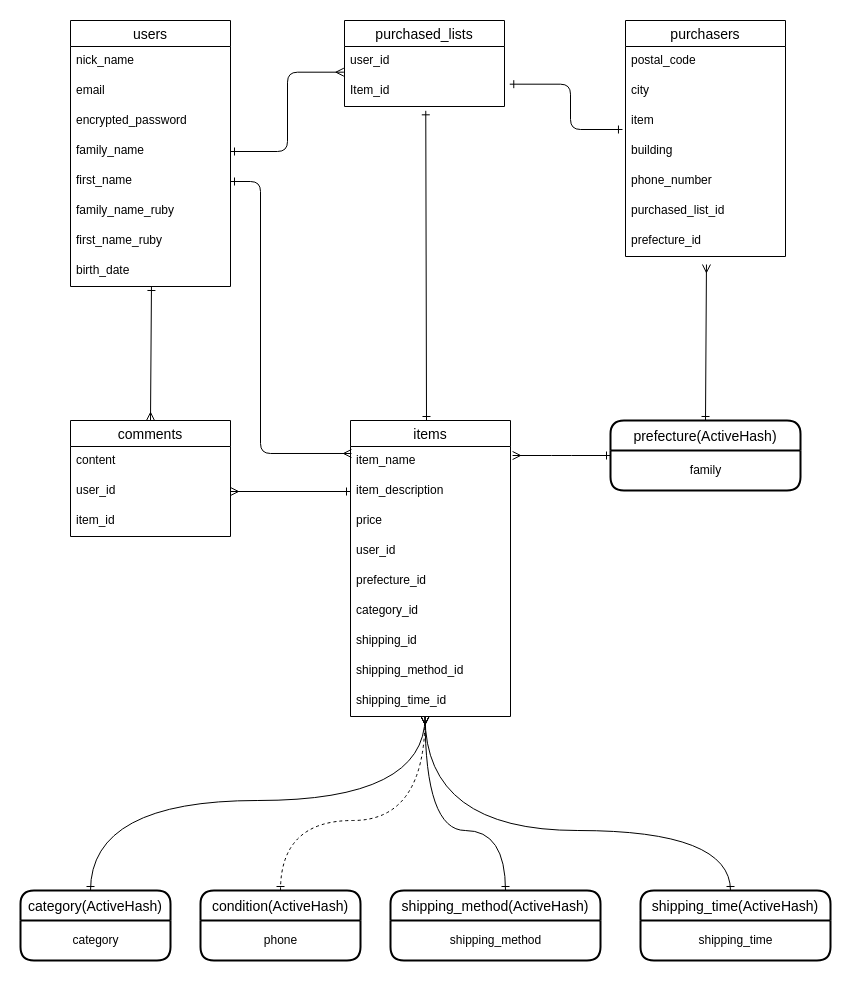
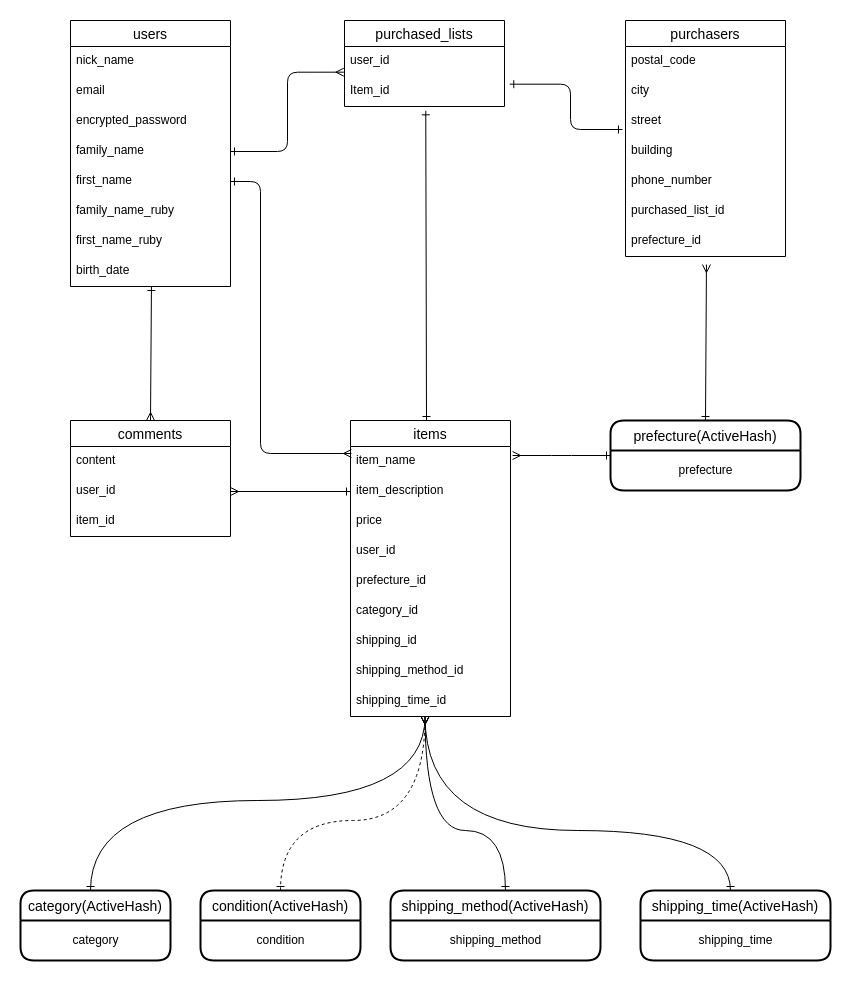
(643, 120) -> (651, 120)
(706, 471) -> (706, 471)
(281, 941) -> (281, 941)
